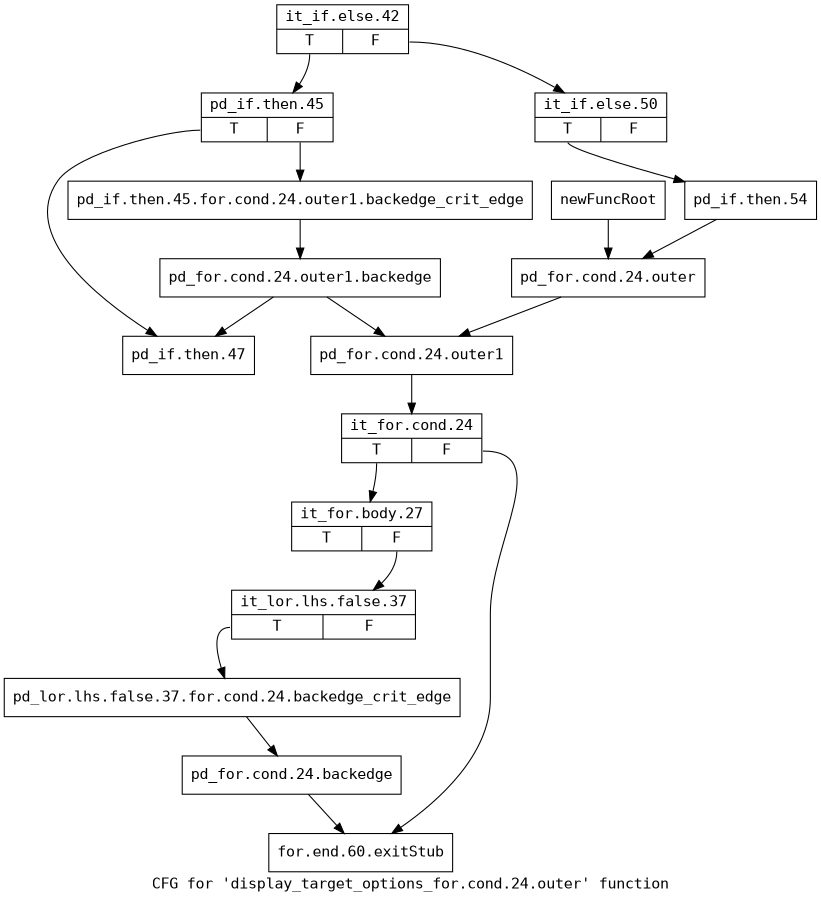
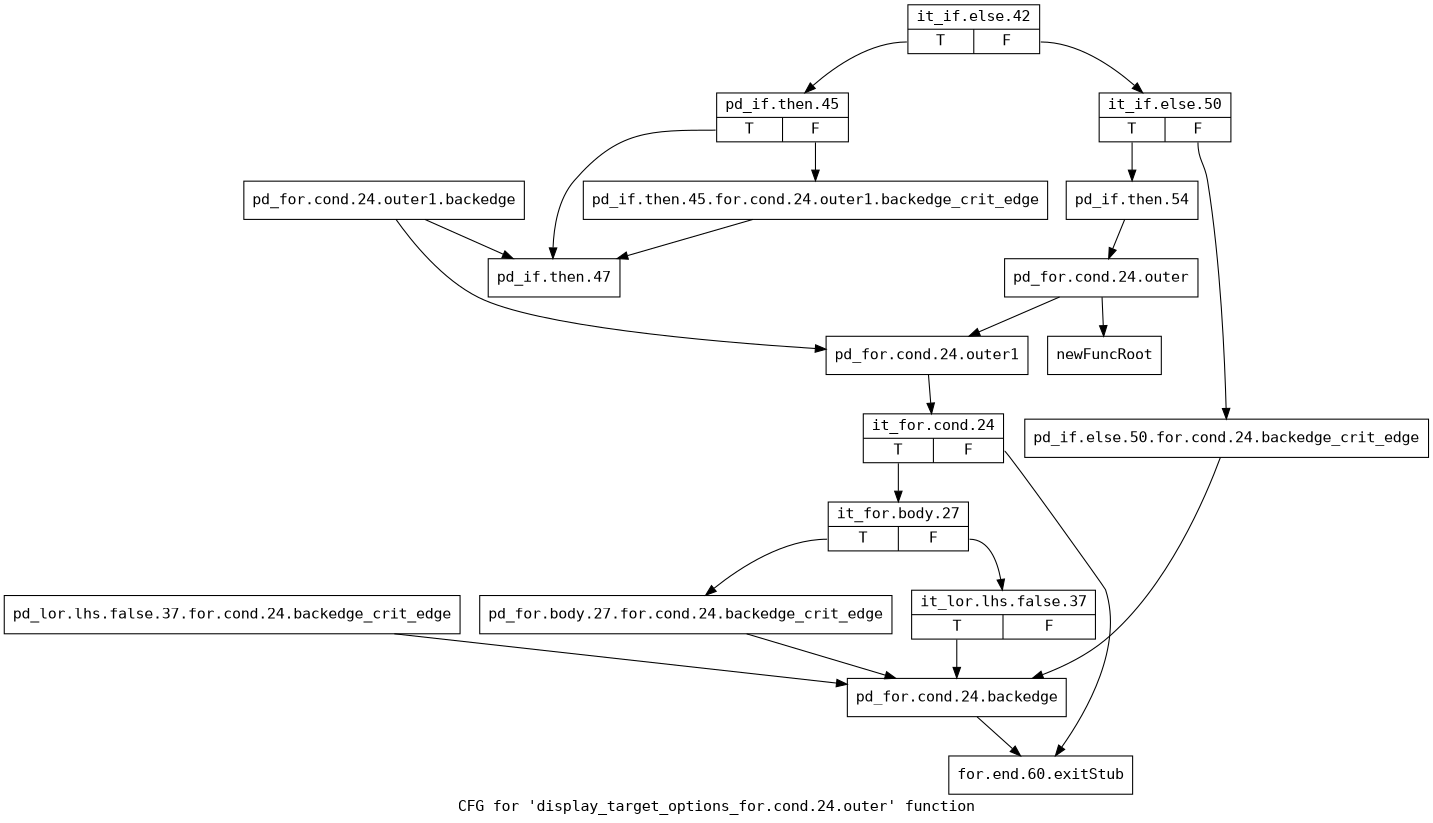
(300, 234) -> (690, 238)
(608, 234) -> (1103, 311)
none -> (1227, 438)
none -> (686, 615)
(217, 644) -> (957, 654)
